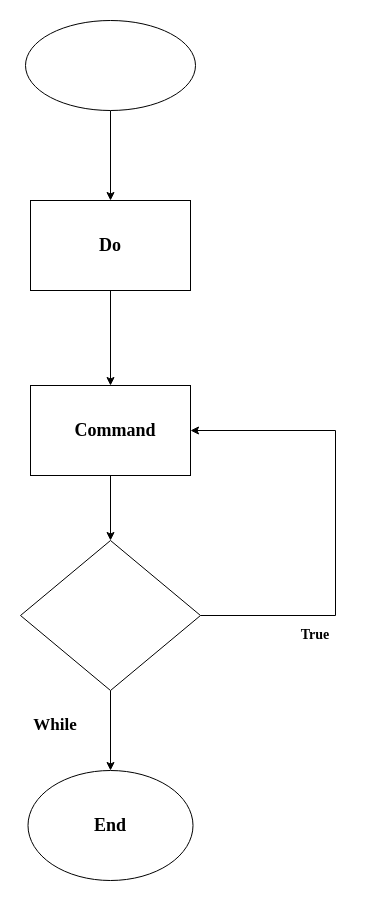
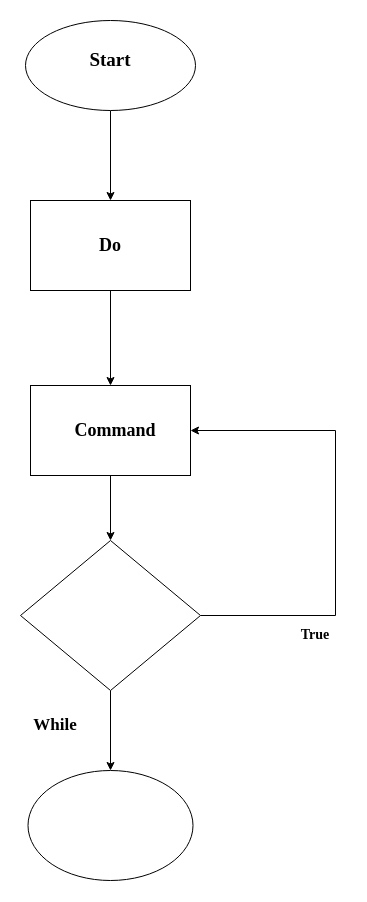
none -> (111, 61)
(111, 826) -> none
